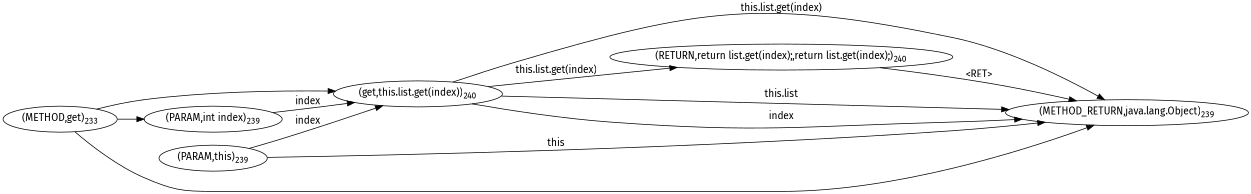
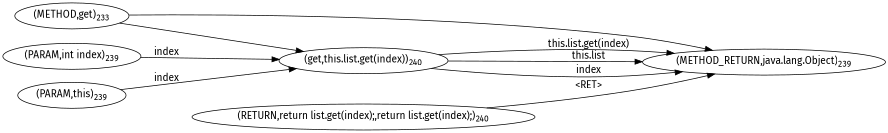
(579, 77) -> none
(127, 119) -> none
(653, 147) -> none
